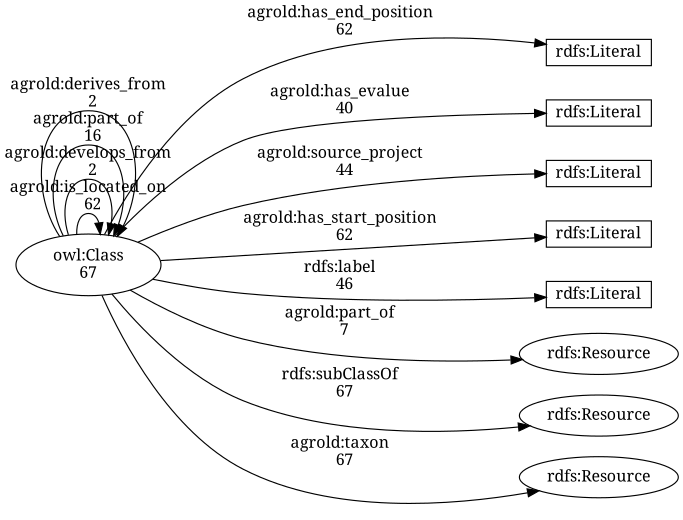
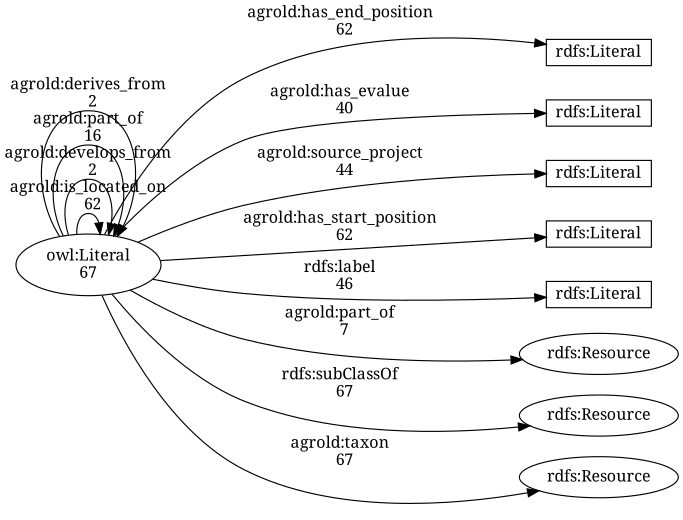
(88, 265) -> (88, 265)
